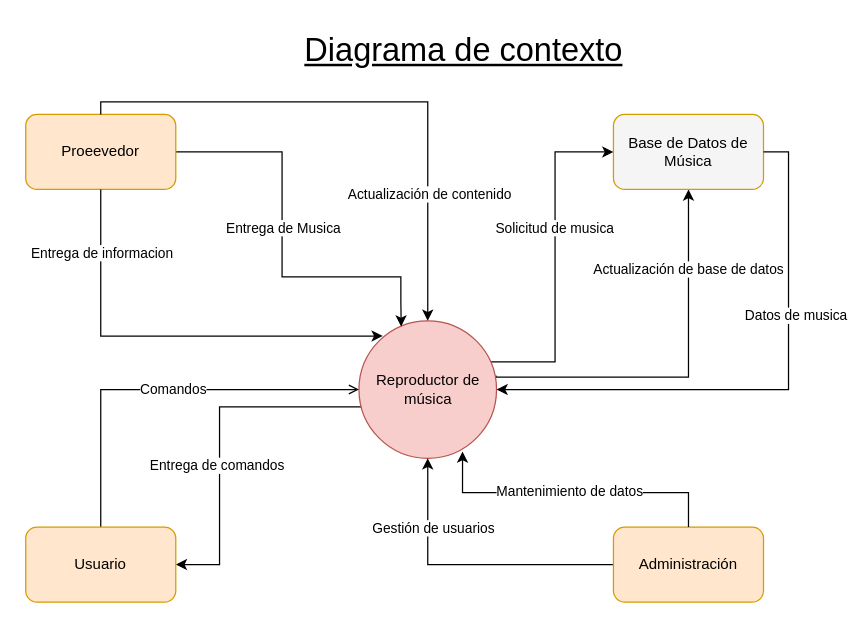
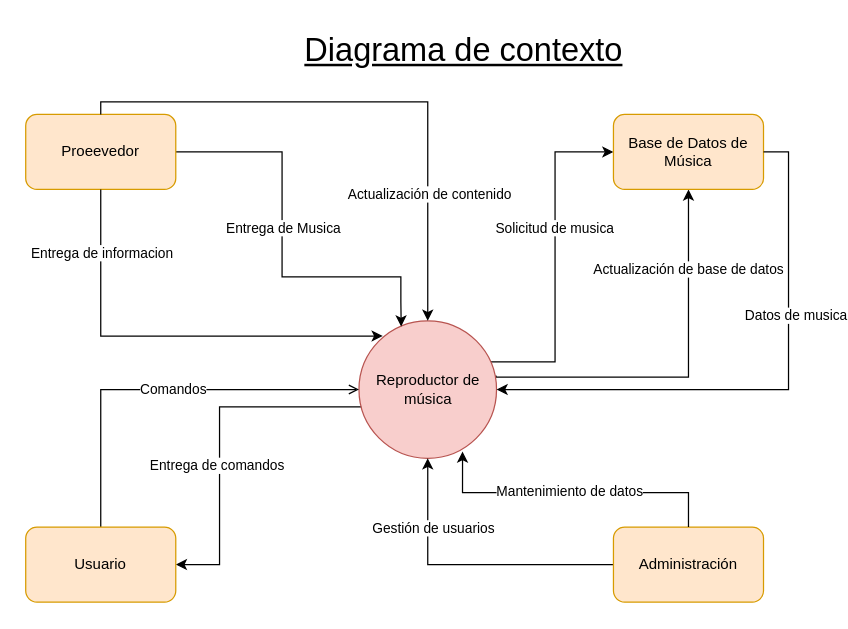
(688, 152) -> (688, 152)
